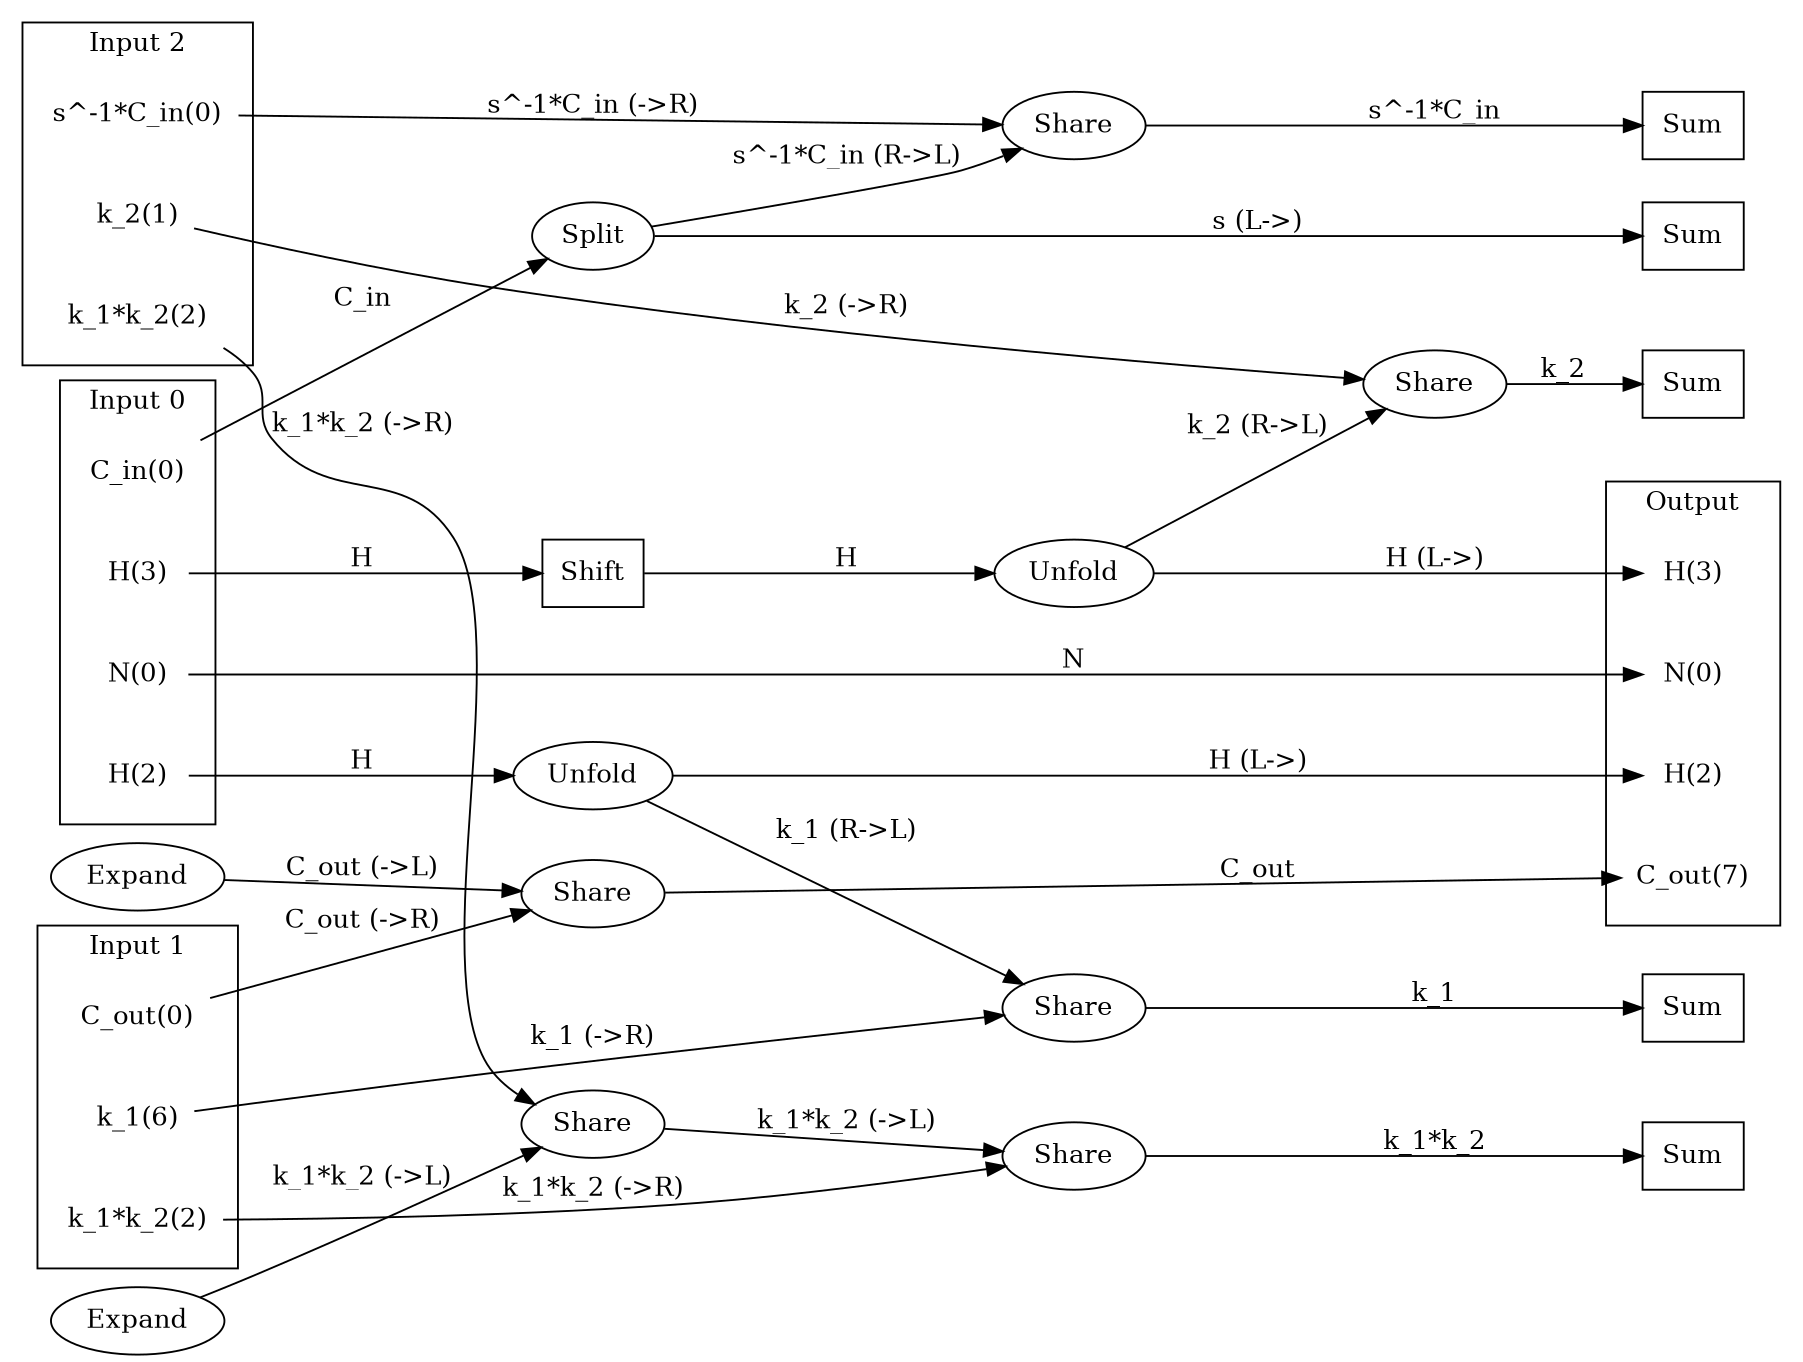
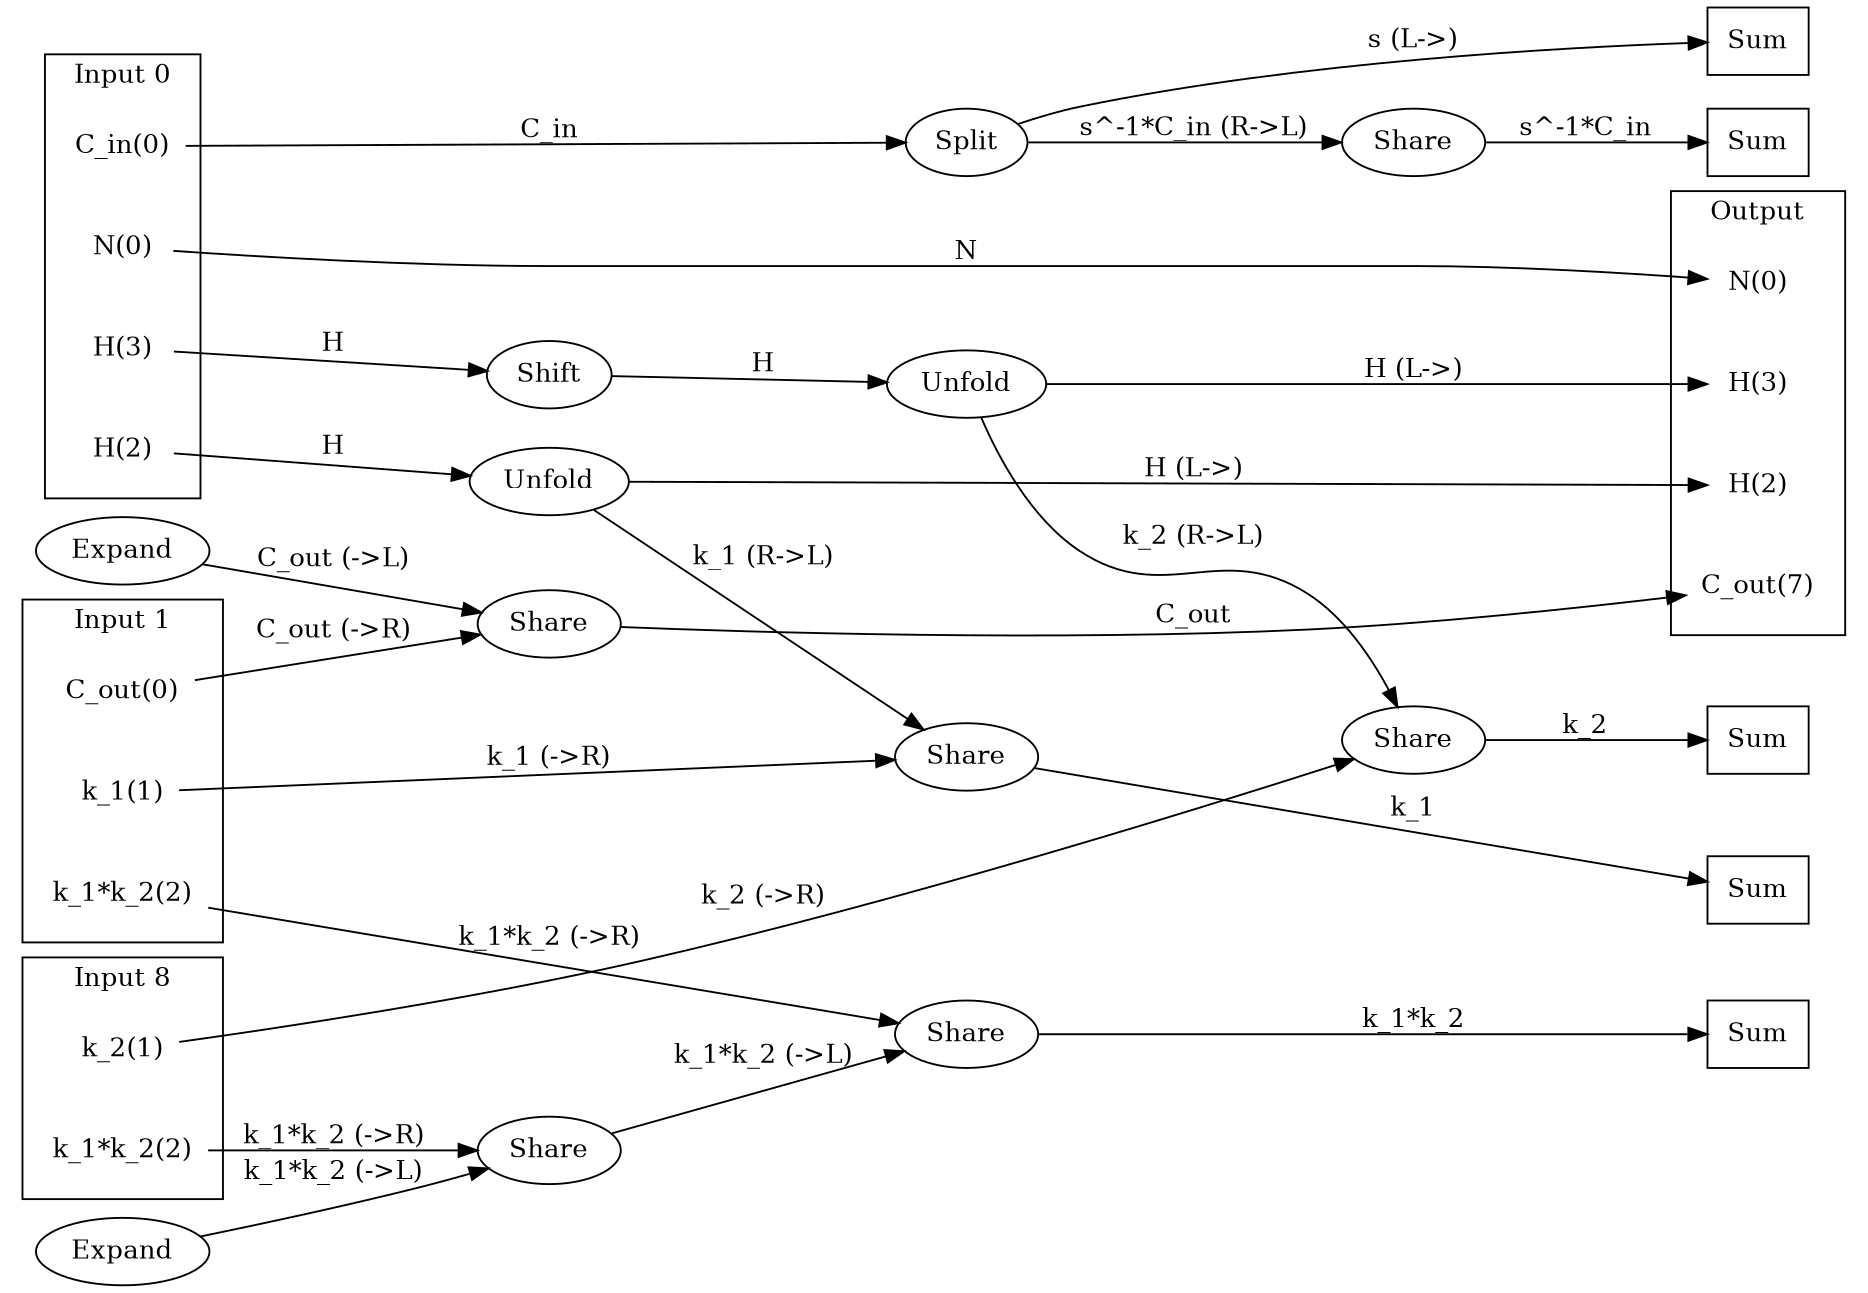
(138, 44) -> (123, 979)
(138, 114) -> none
(593, 573) -> (549, 375)
(138, 1119) -> (123, 793)
